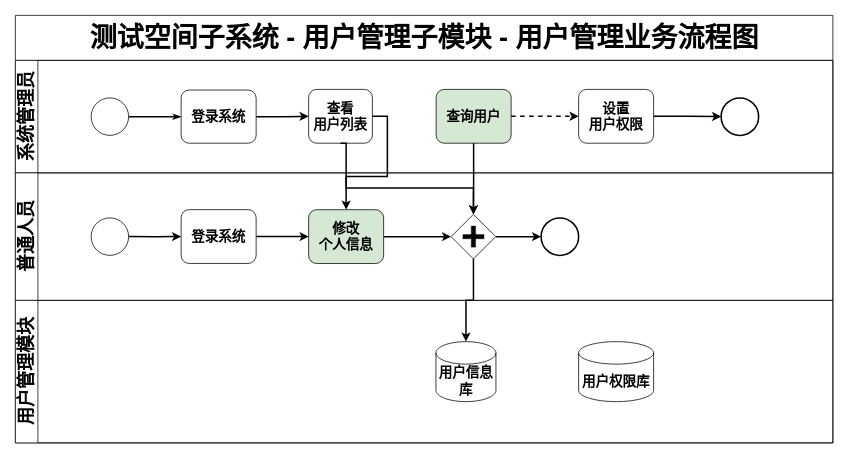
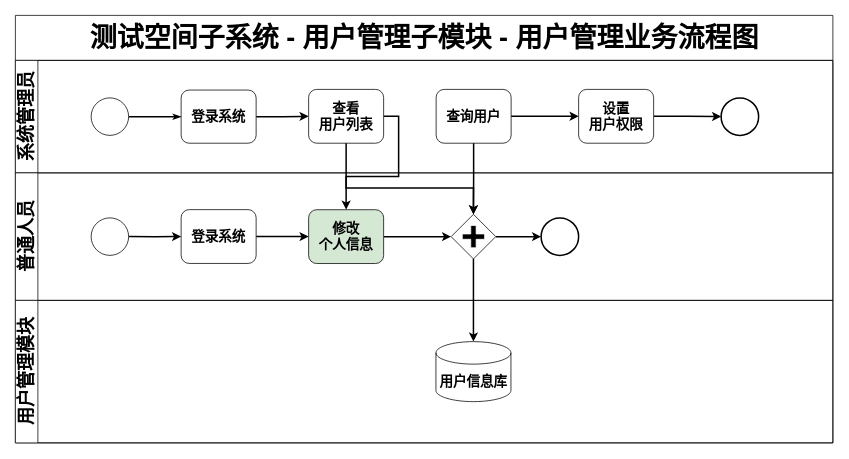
(341, 116) -> (346, 116)
(474, 116) -> (474, 116)
(543, 116) -> (543, 116)
(466, 372) -> (473, 372)
(616, 372) -> none
